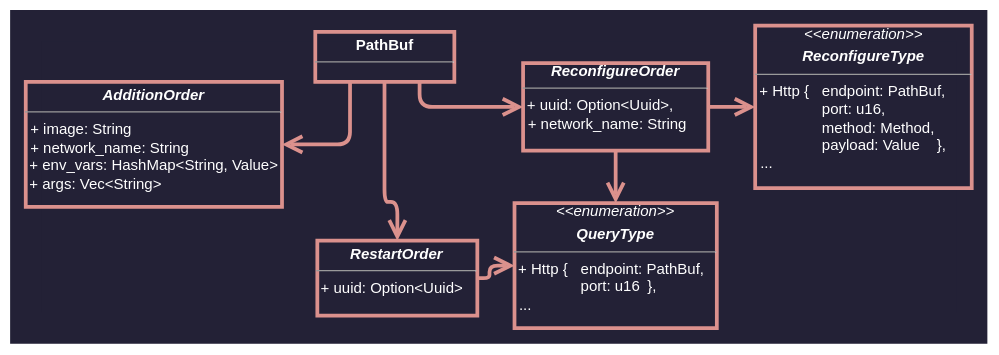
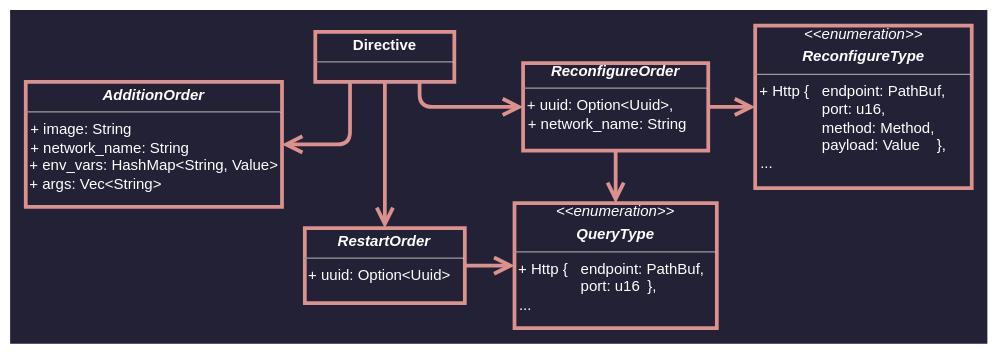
(345, 41) -> (350, 41)
(397, 278) -> (385, 266)
